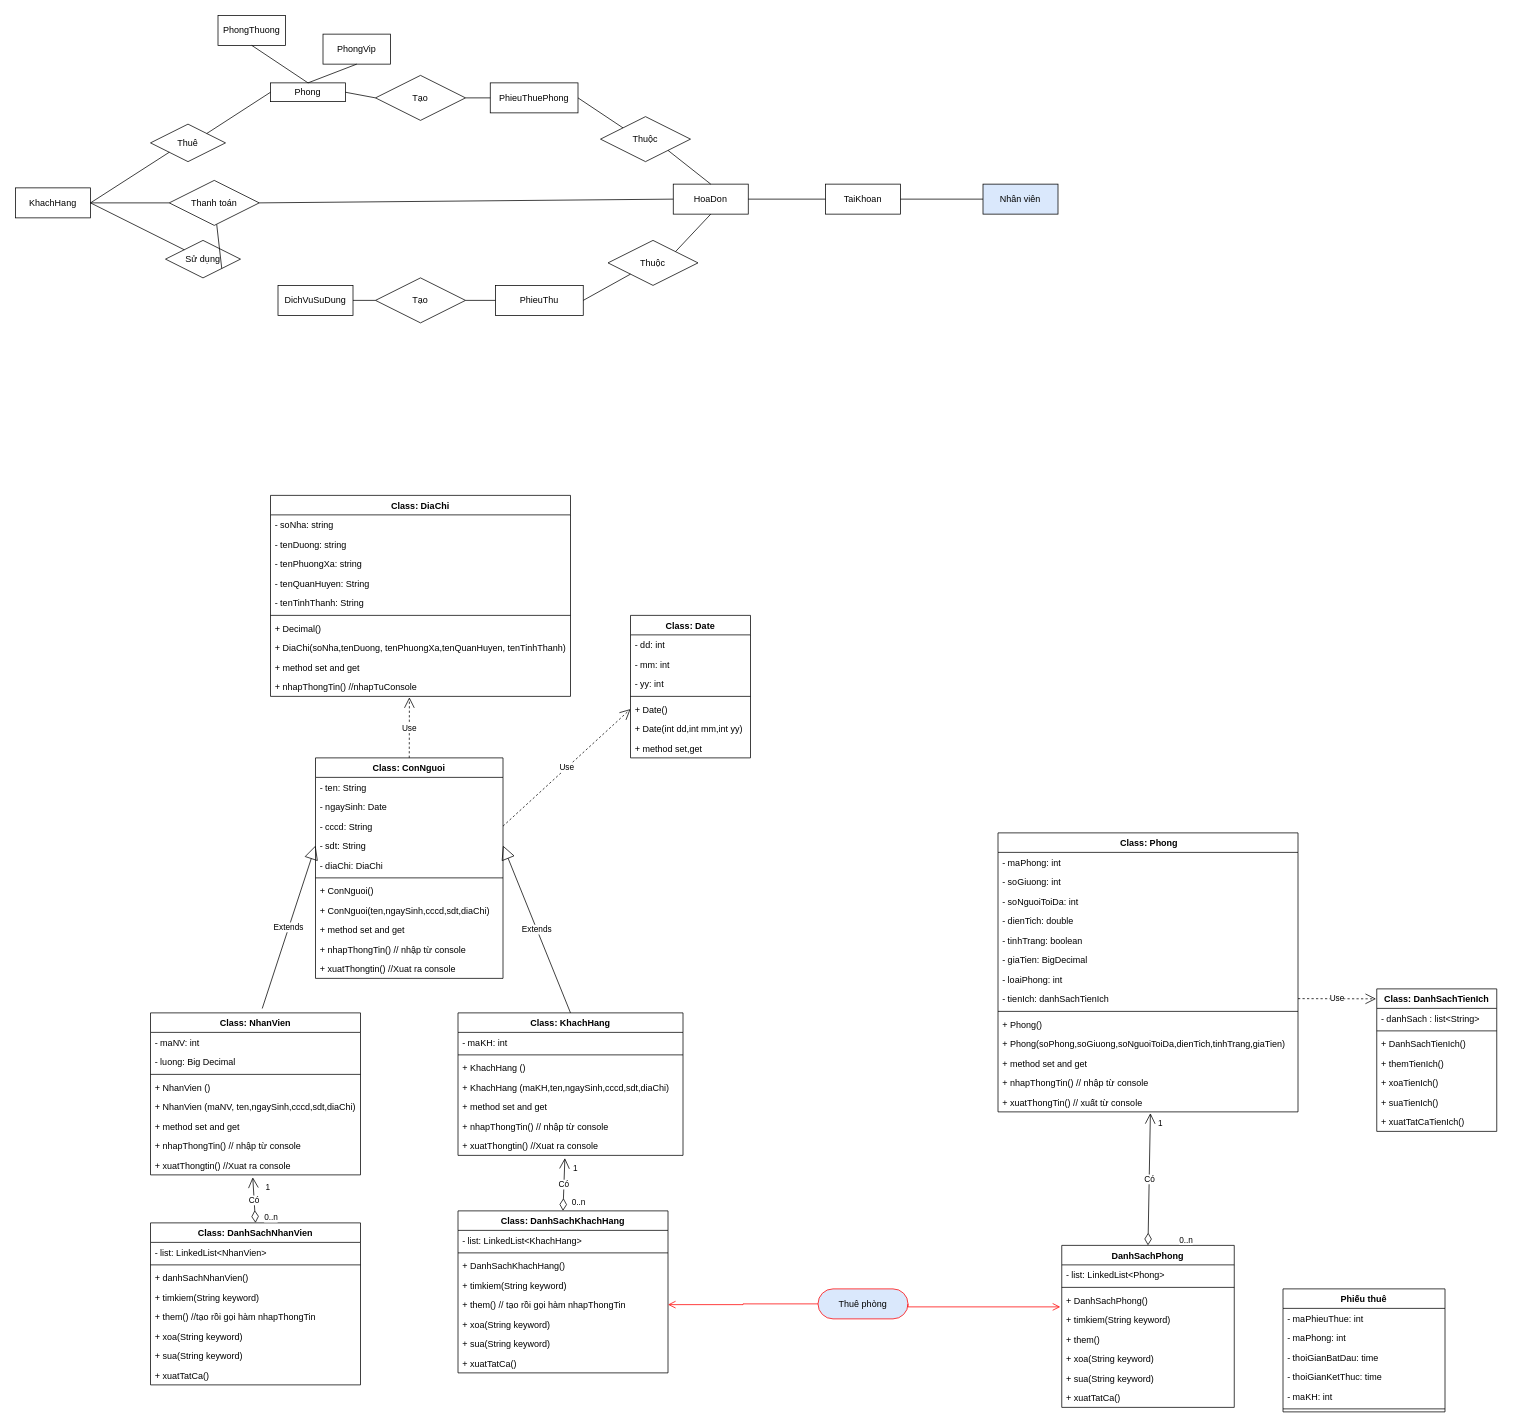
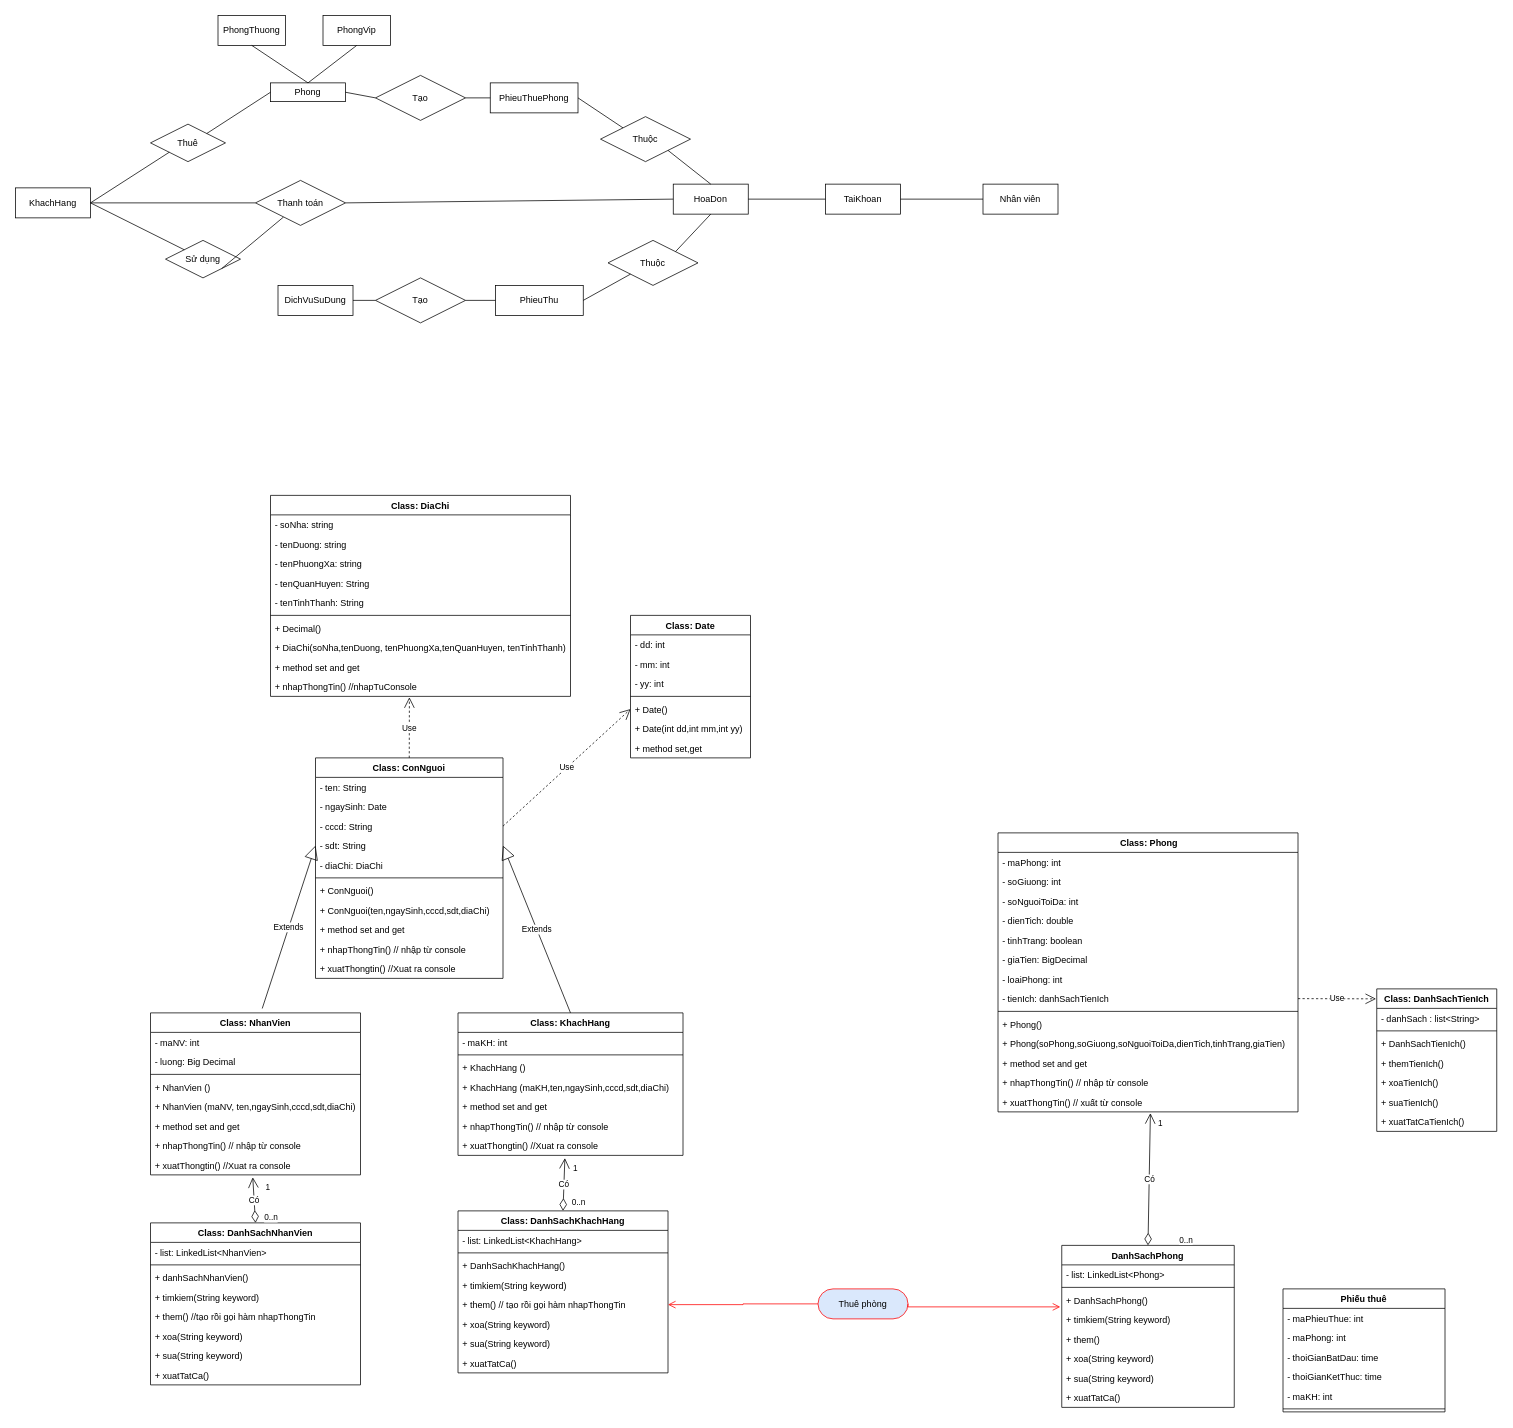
(357, 49) -> (357, 30)
(1020, 199) -> (1020, 199)
(214, 203) -> (300, 203)
